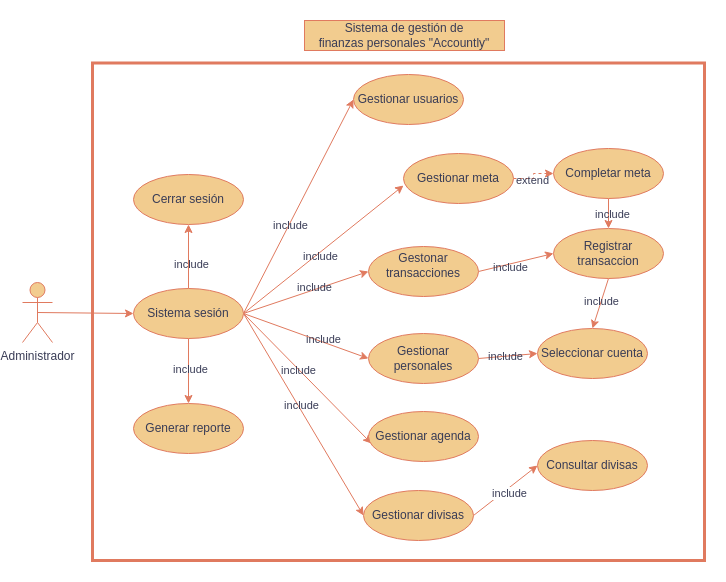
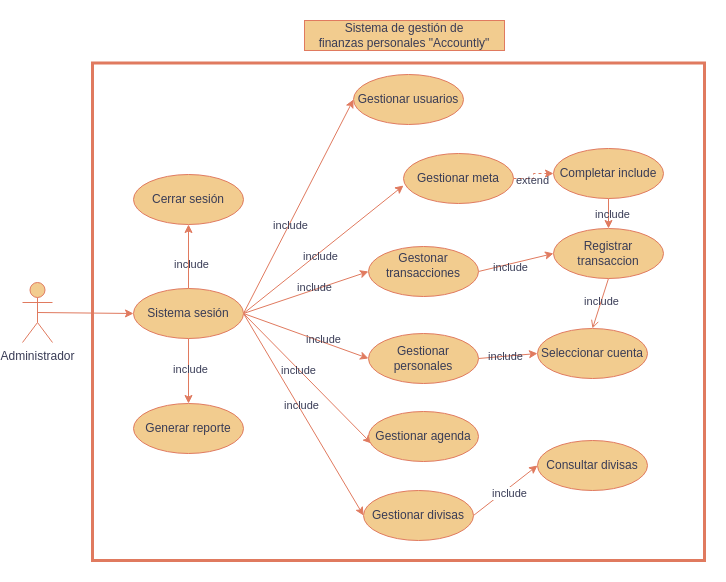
(609, 174) -> (609, 174)
(595, 321) -> (594, 323)
